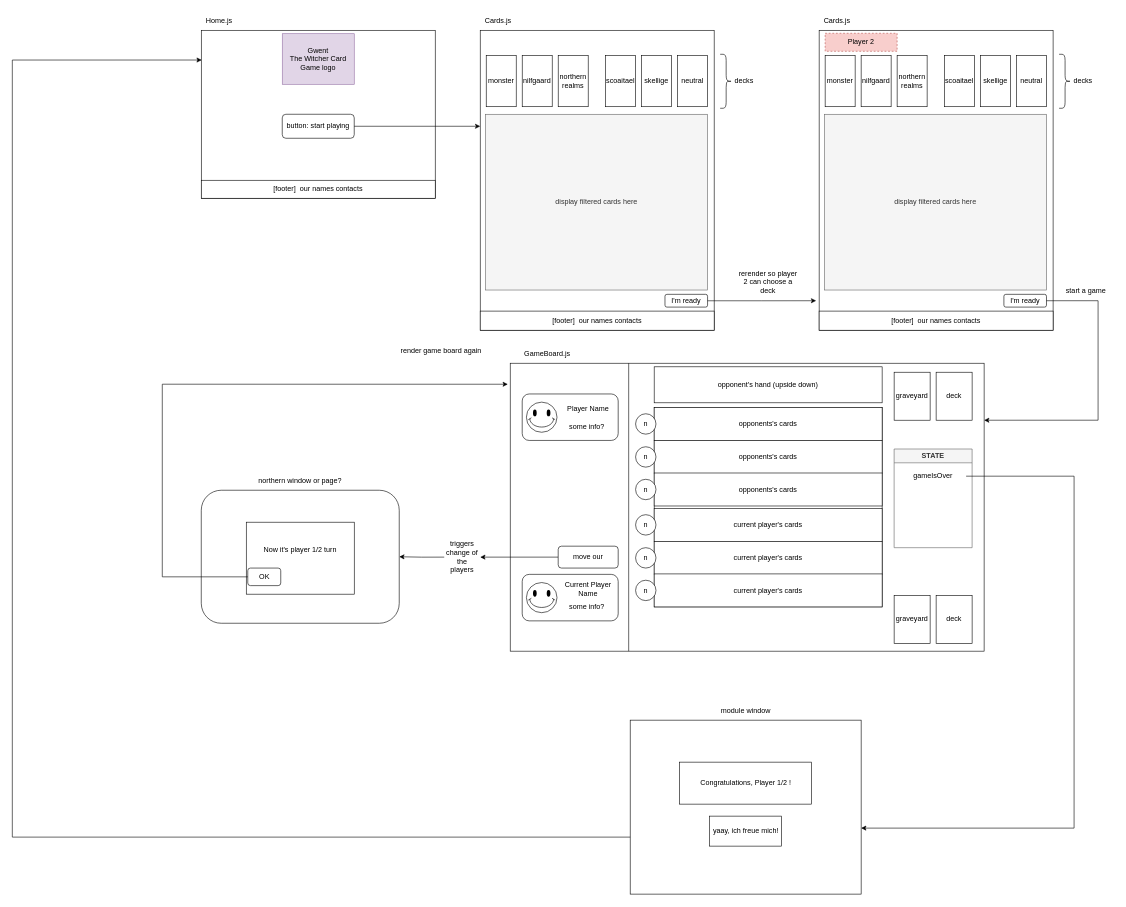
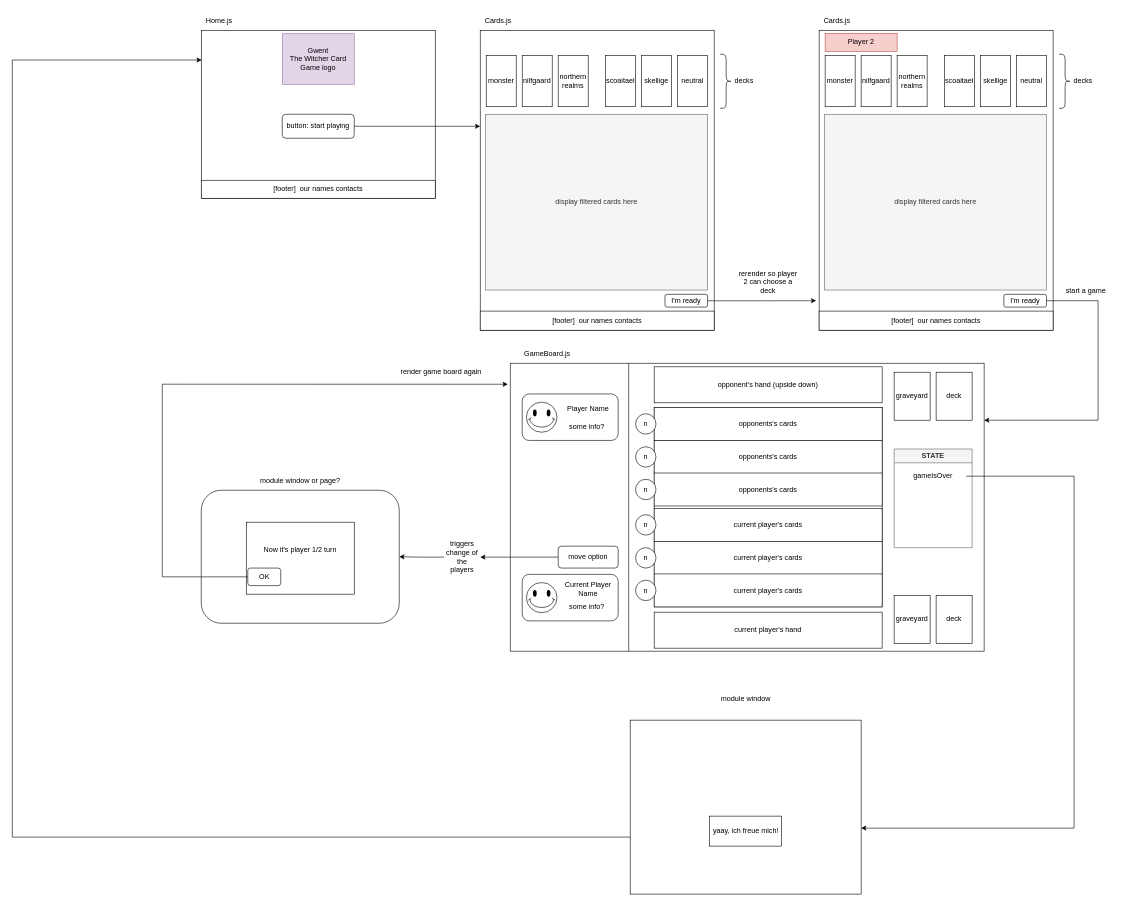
(861, 42) -> (861, 42)
(441, 351) -> (441, 372)
(300, 482) -> (300, 482)
(588, 557) -> (588, 557)
none -> (768, 630)
(746, 711) -> (746, 699)
(746, 783) -> none
